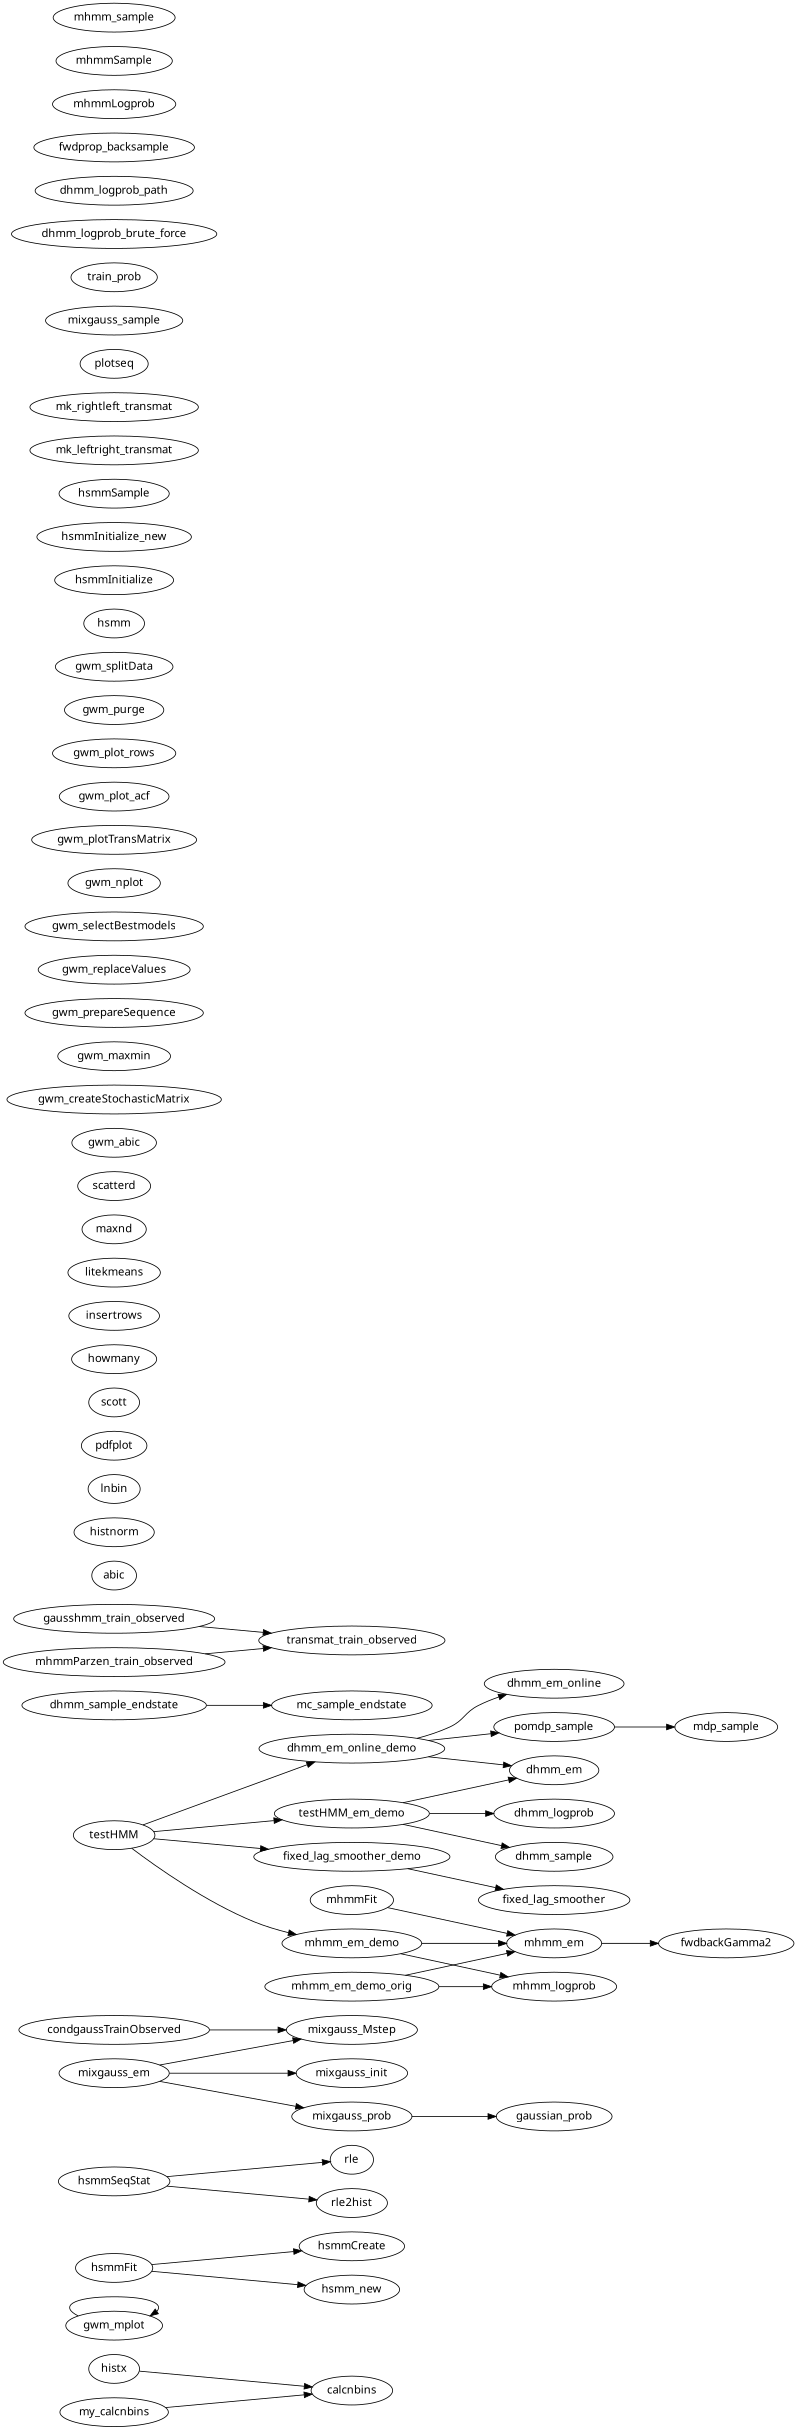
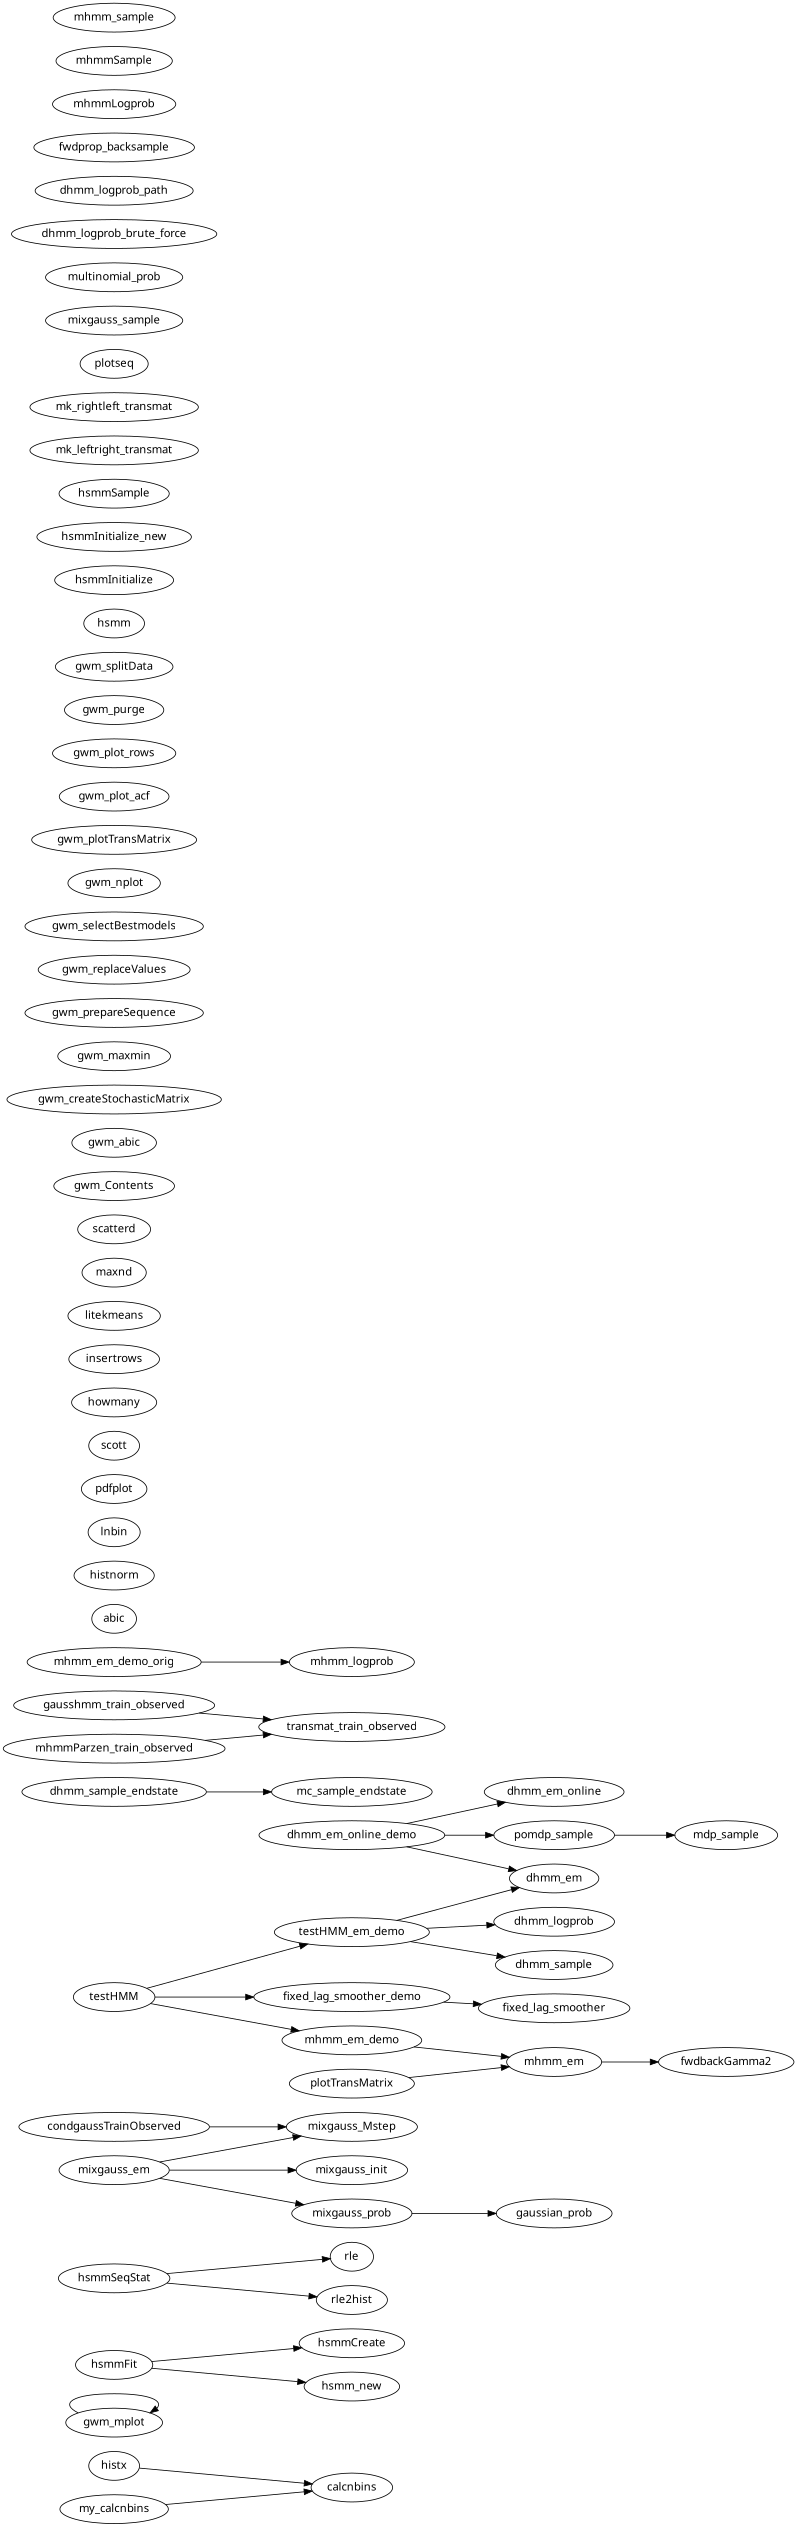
(114, 277) -> (114, 277)
none -> (114, 1186)
(225, 1795) -> none
(352, 1900) -> (352, 2084)
(440, 1962) -> none
(466, 1962) -> none
